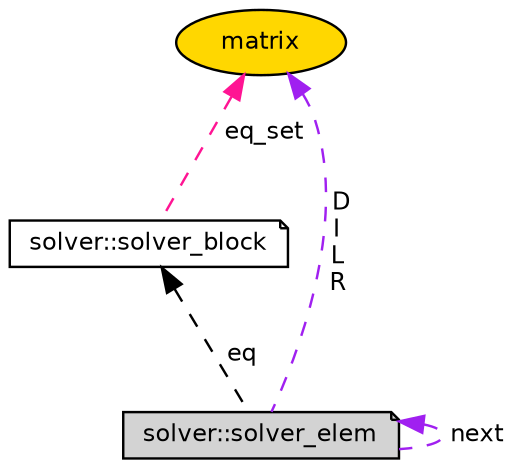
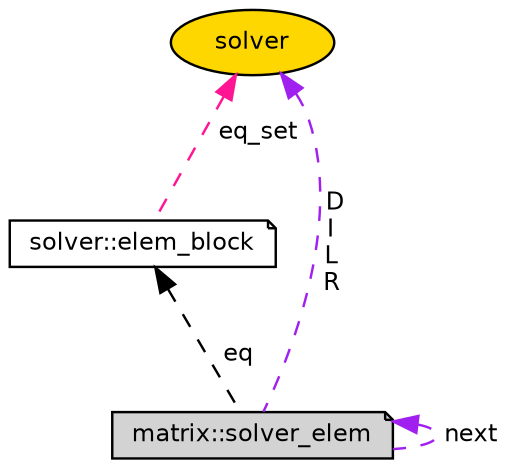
(261, 43) -> (253, 43)
(149, 244) -> (143, 244)
(261, 435) -> (253, 435)
